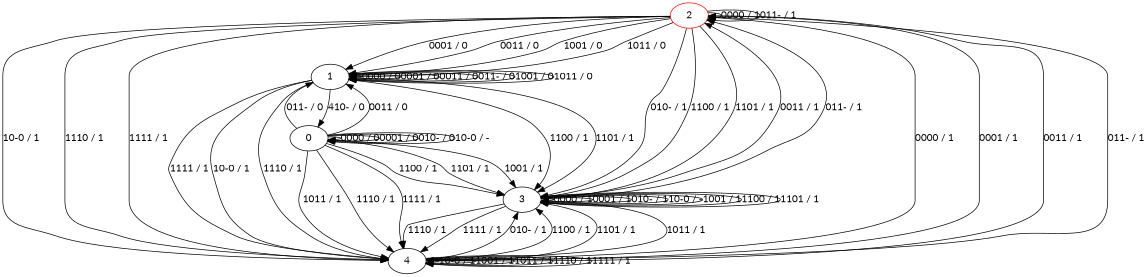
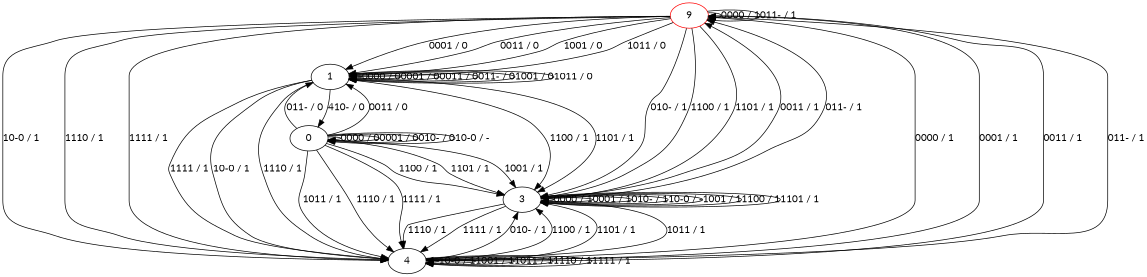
(689, 16) -> (689, 16)
